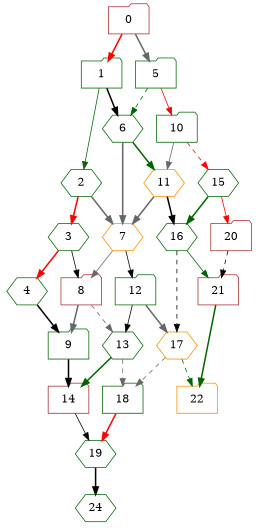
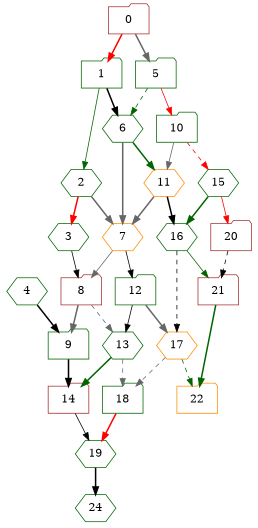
(50, 261) -> none
